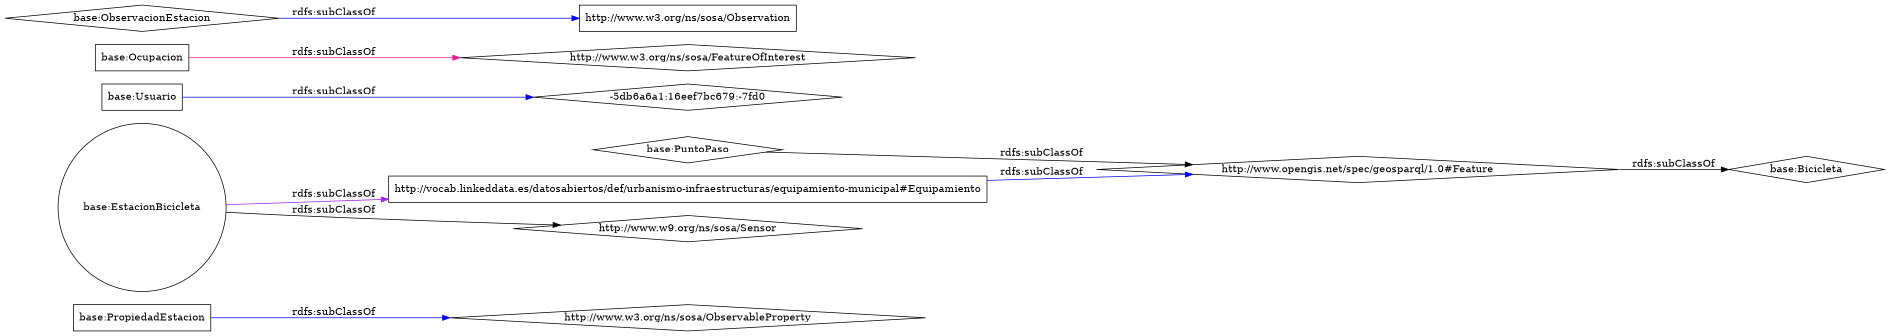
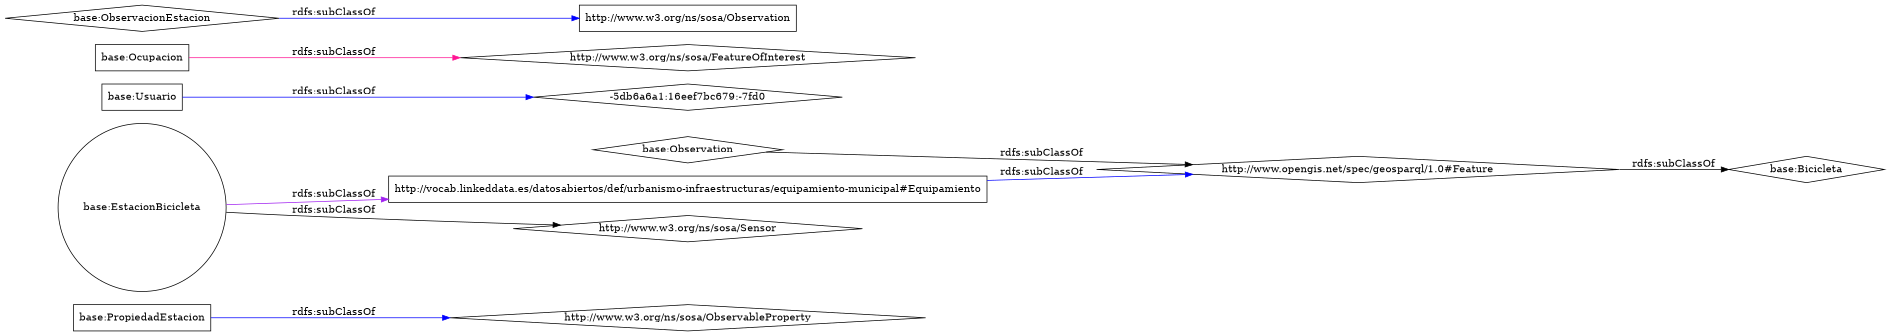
(688, 150) -> (688, 150)
(688, 229) -> (688, 229)
